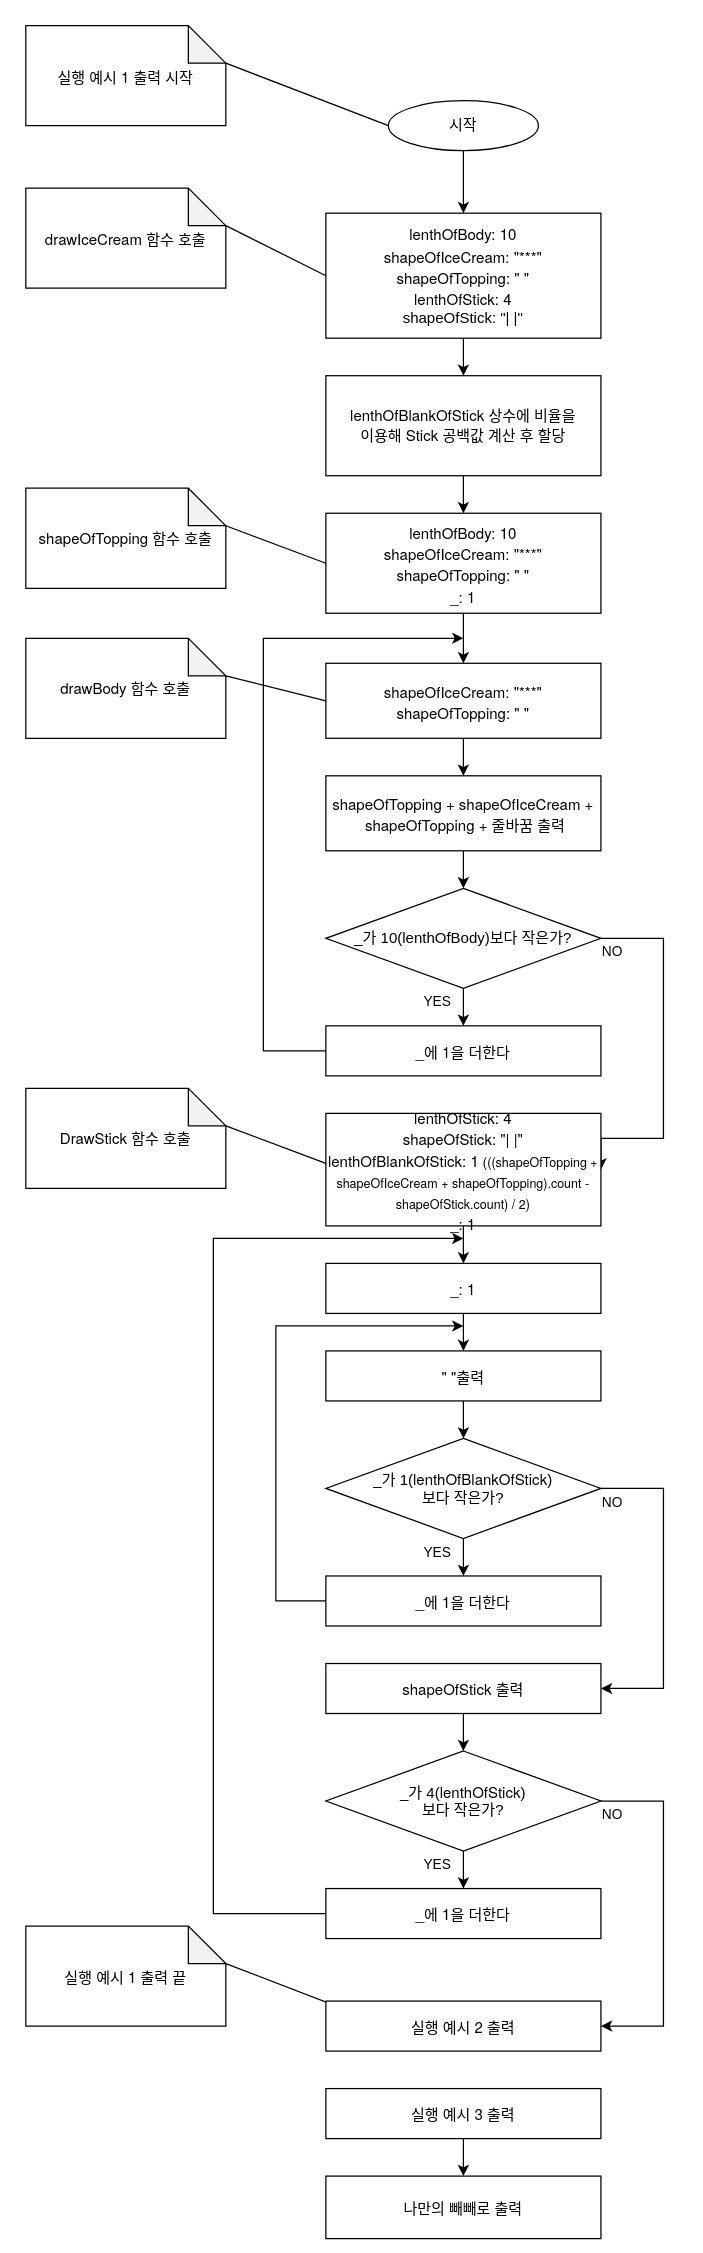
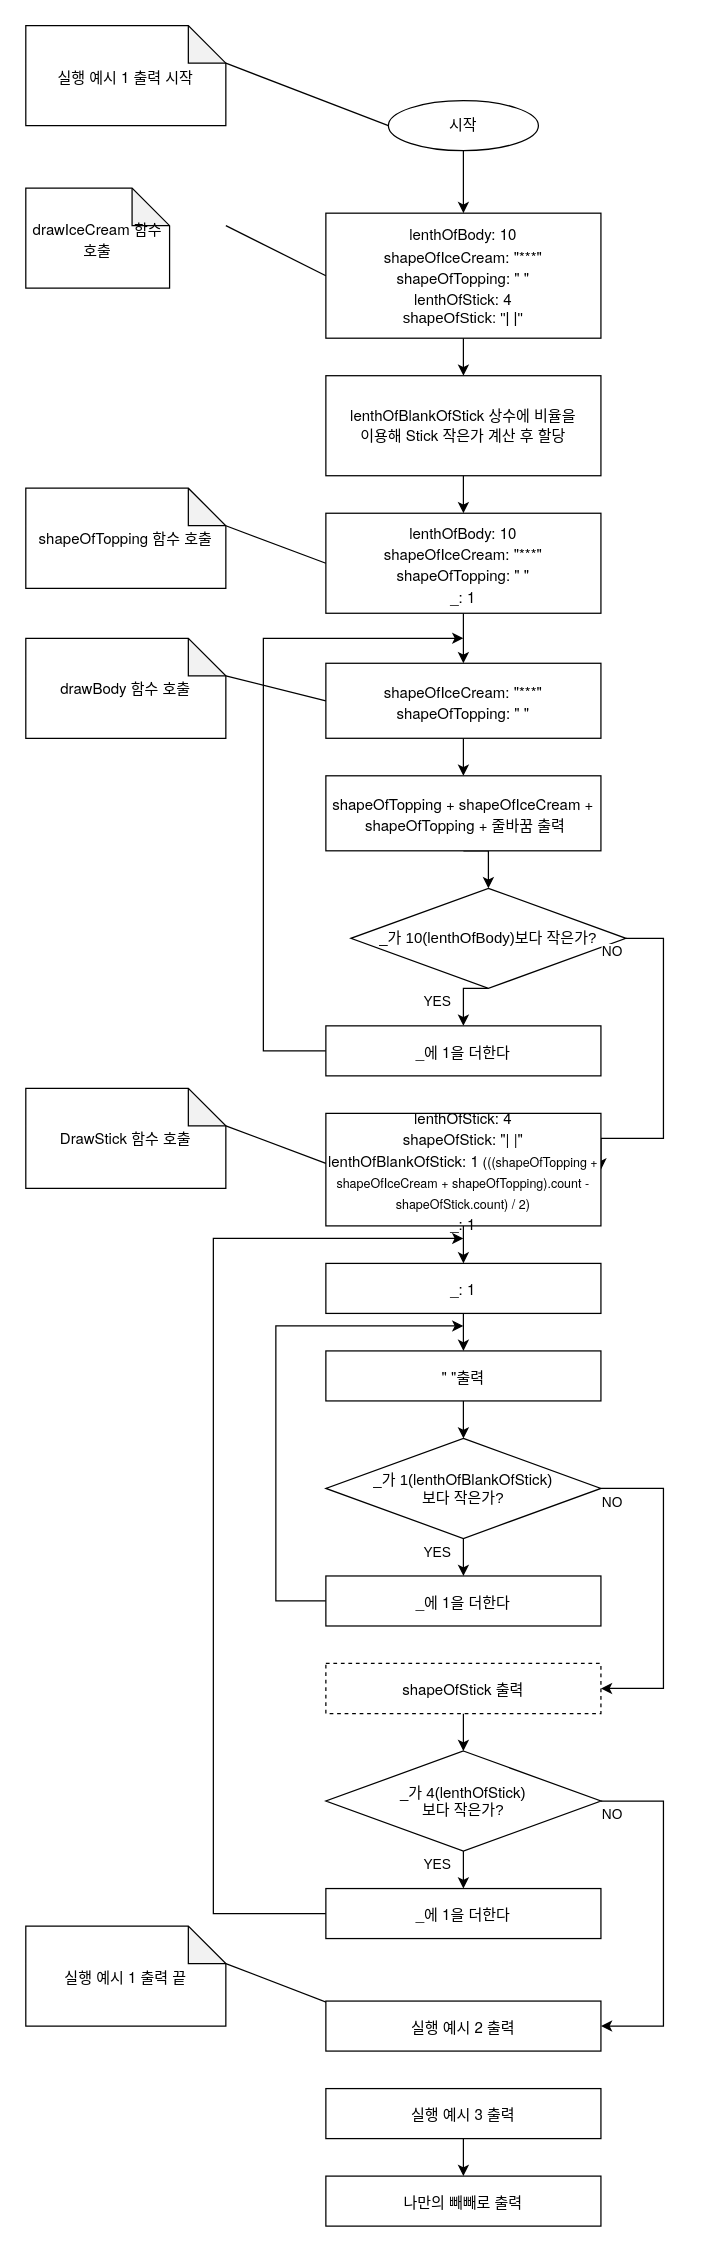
(126, 238) -> (98, 238)
(463, 426) -> (463, 426)
(463, 938) -> (488, 938)
(463, 1688) -> (463, 1688)
(463, 2207) -> (463, 2201)
